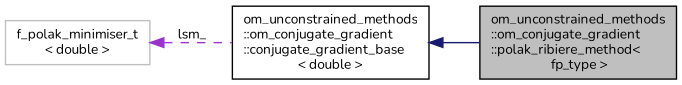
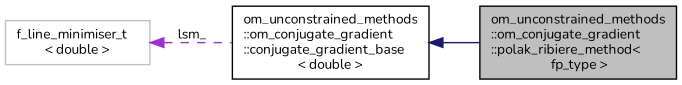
(78, 43) -> (78, 43)
